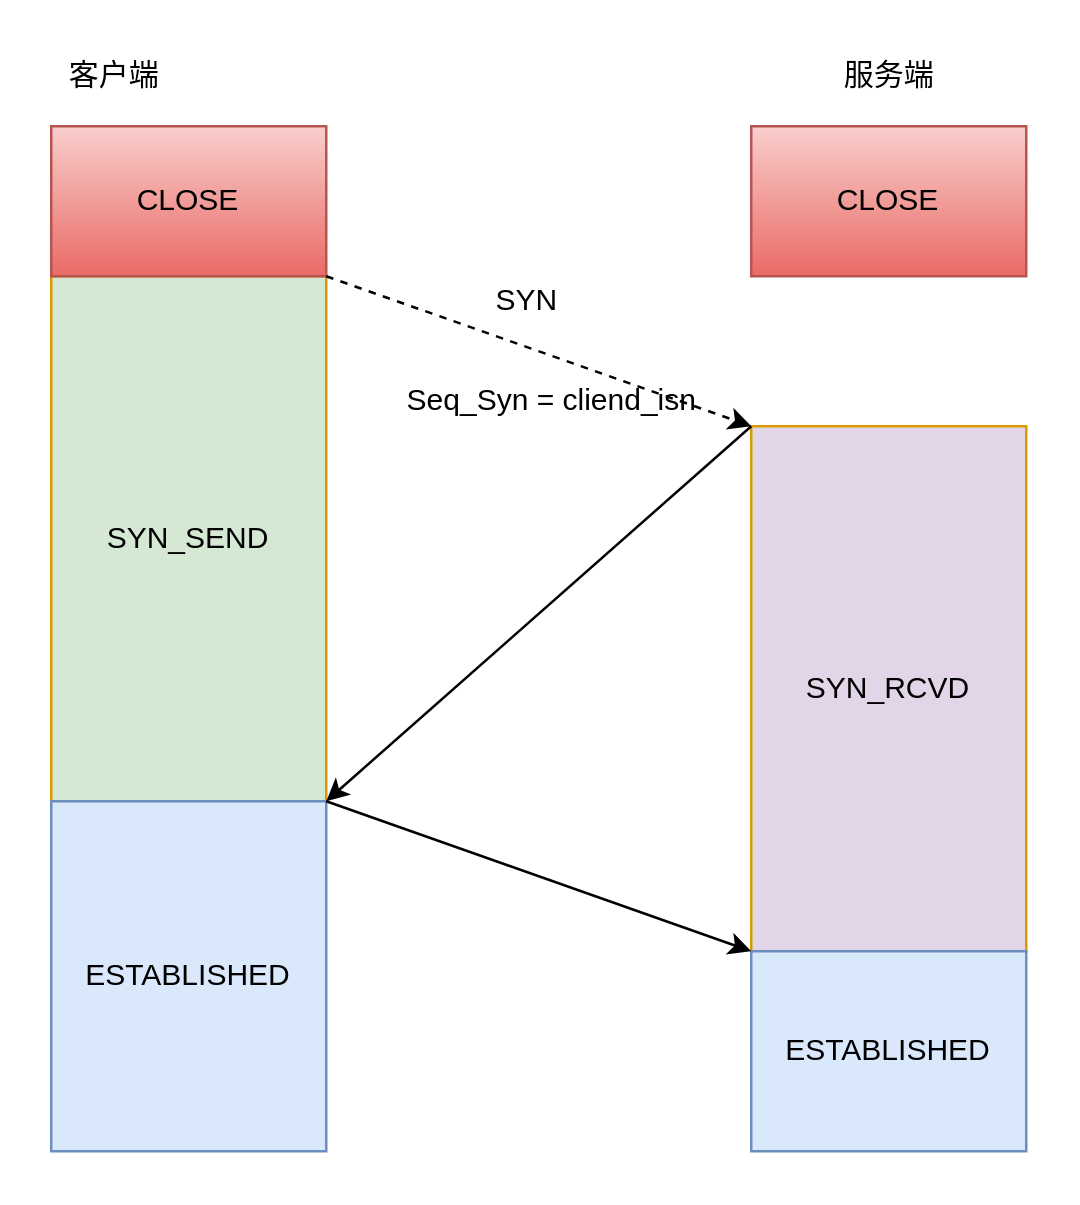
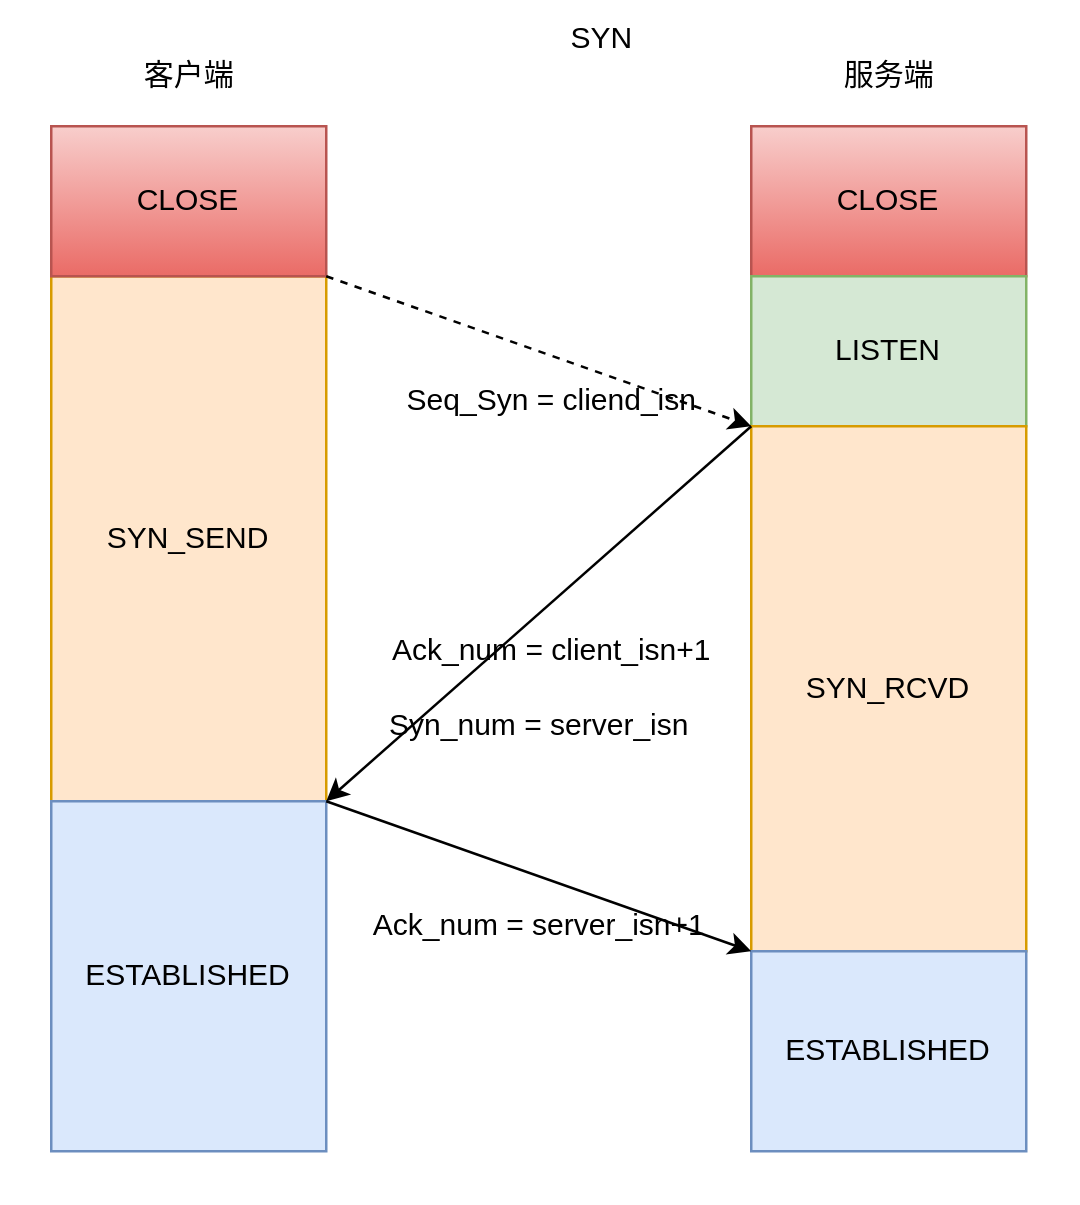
(114, 76) -> (189, 76)
(526, 301) -> (601, 39)
none -> (889, 351)
(189, 539) -> (189, 539)
none -> (551, 651)
(889, 689) -> (889, 689)
none -> (539, 726)
none -> (539, 926)
